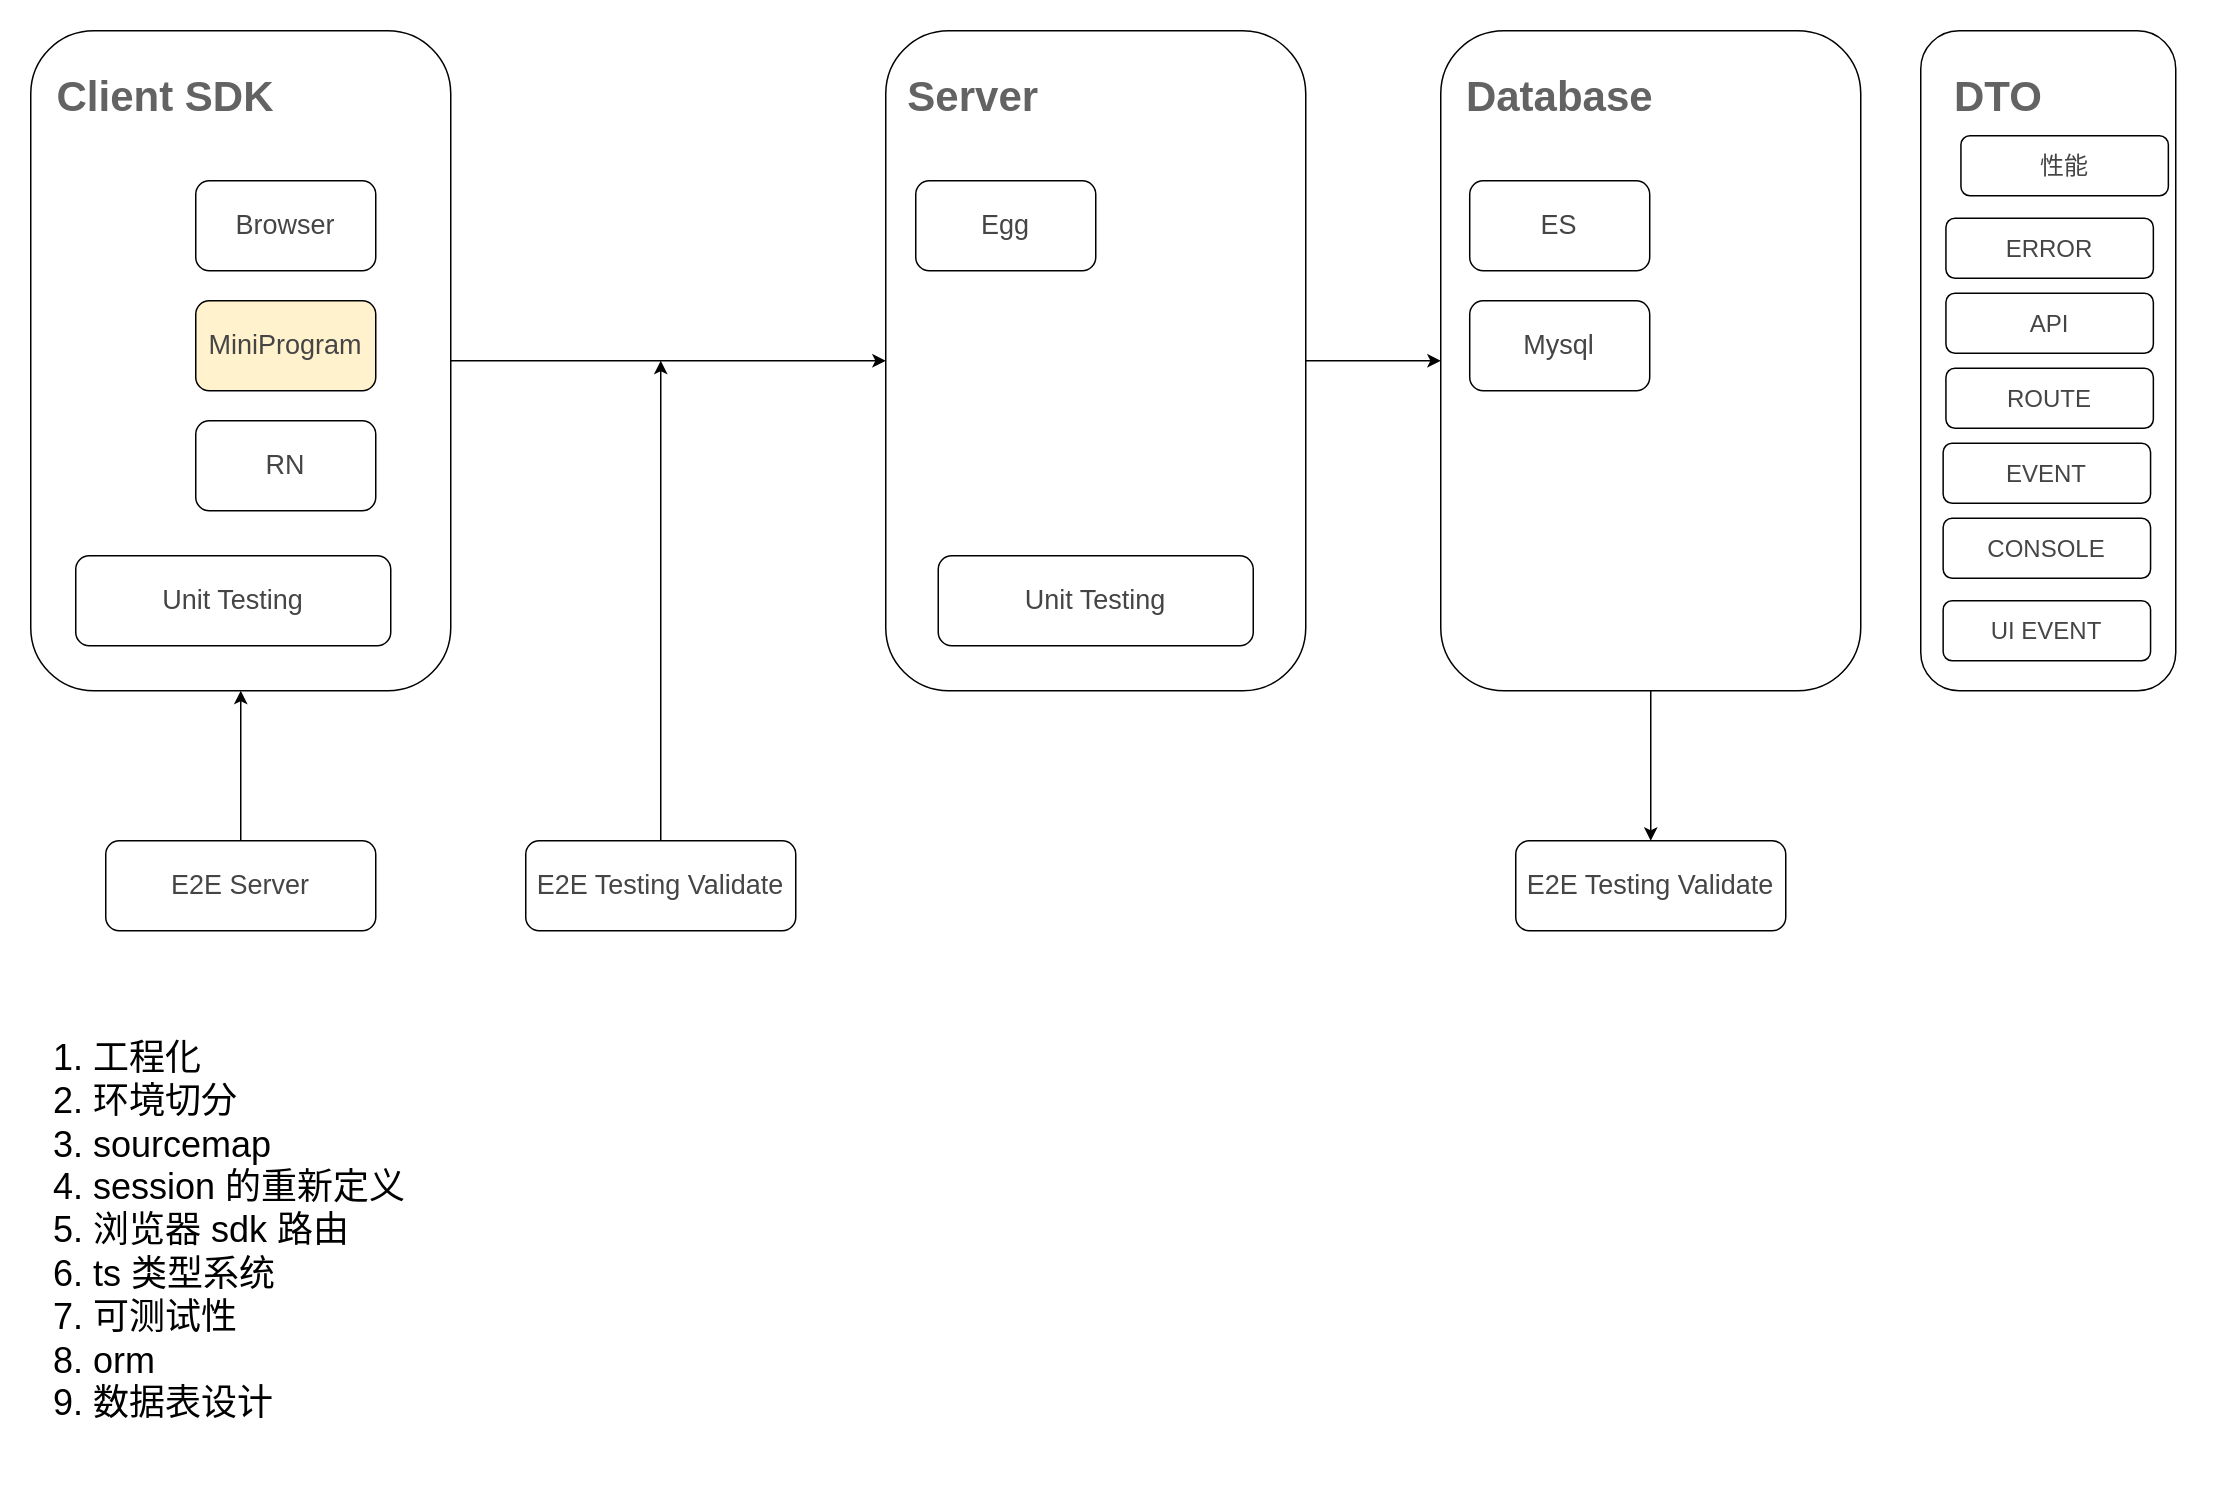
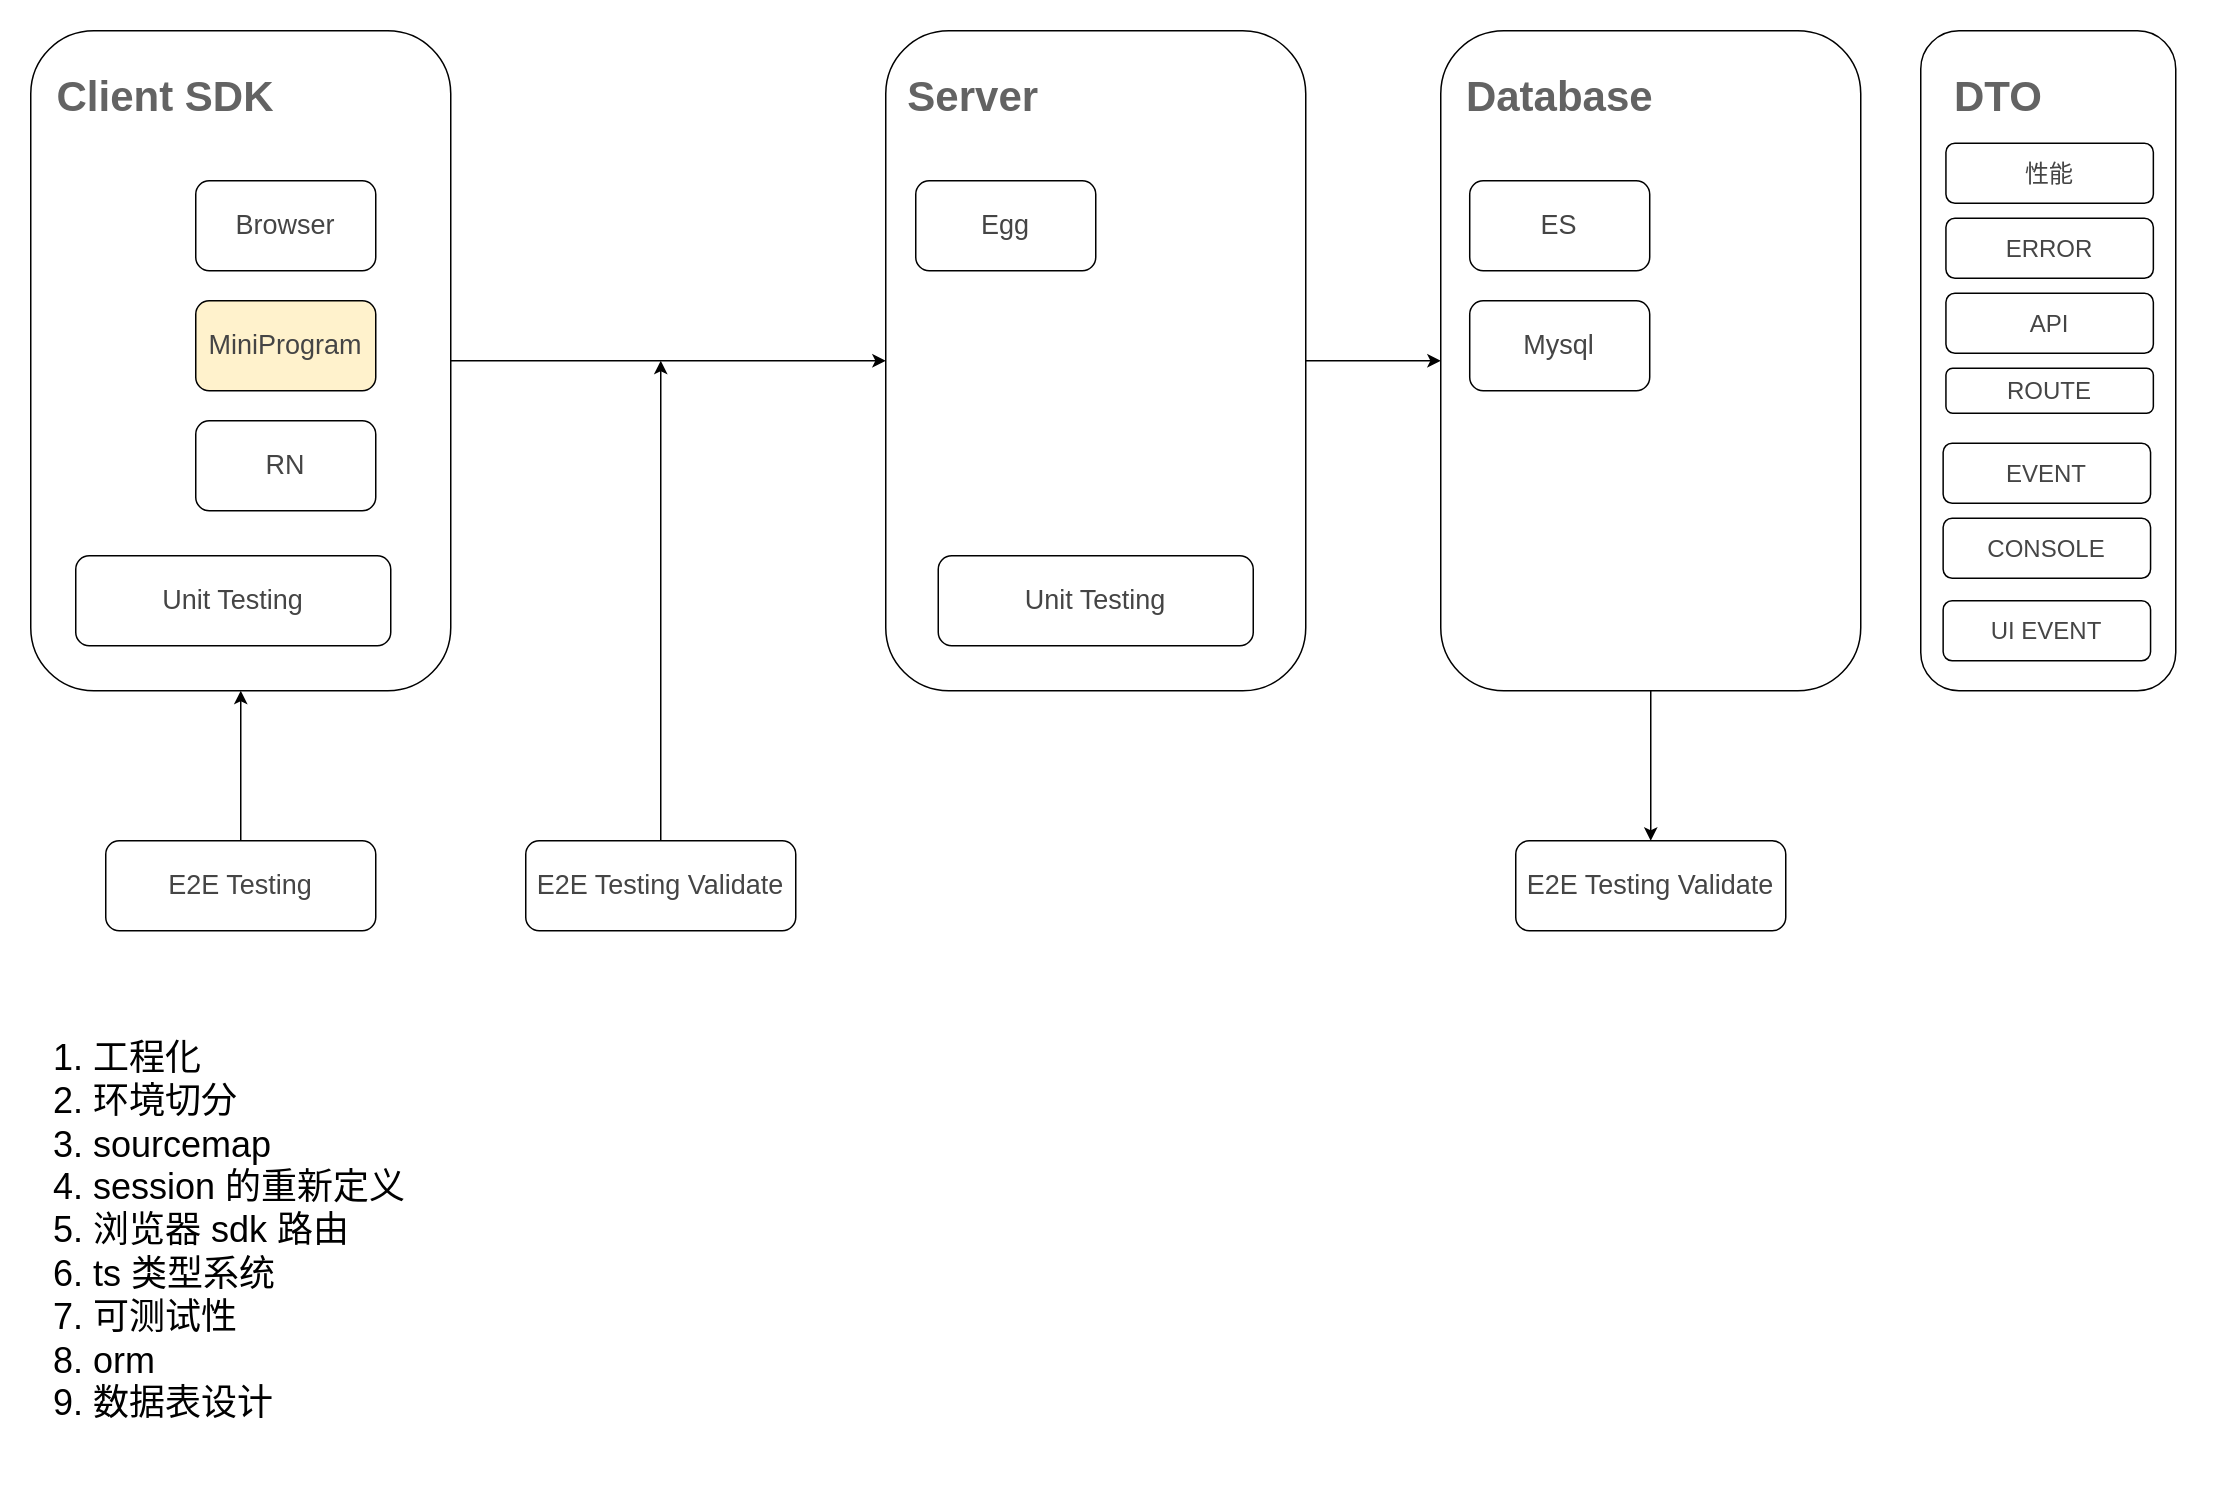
(2065, 166) -> (2050, 173)
(2050, 398) -> (2050, 391)
(241, 886) -> (241, 886)
